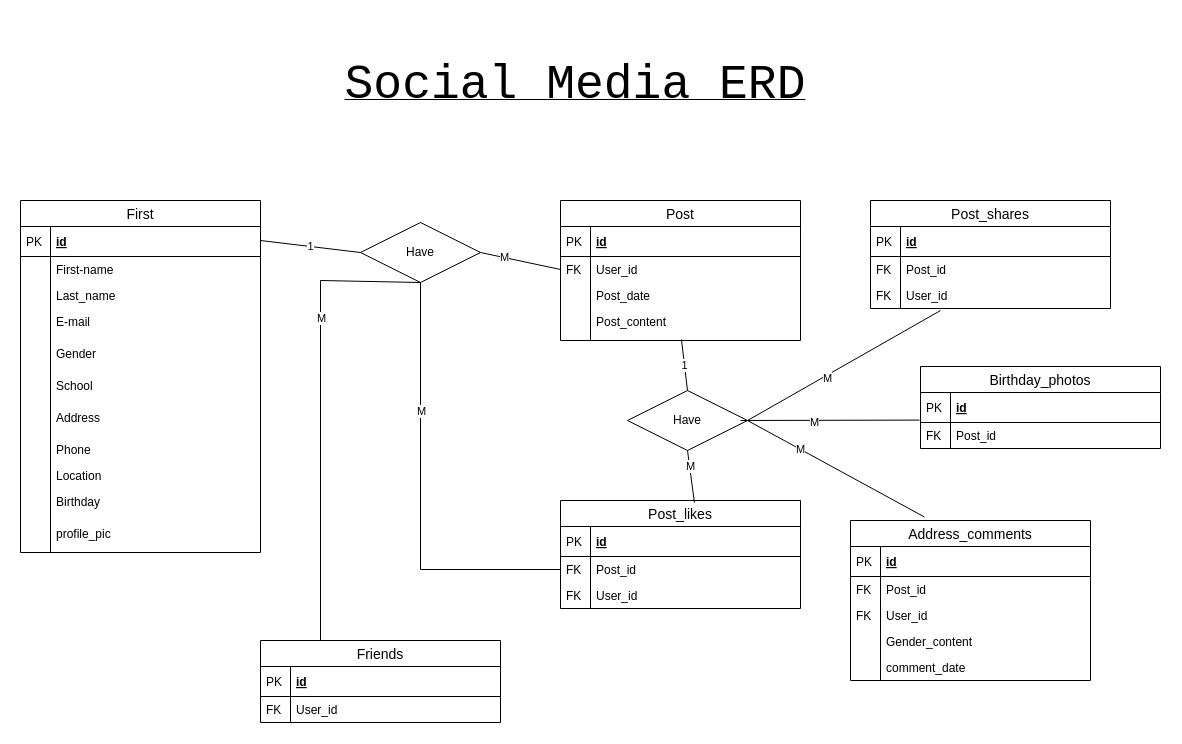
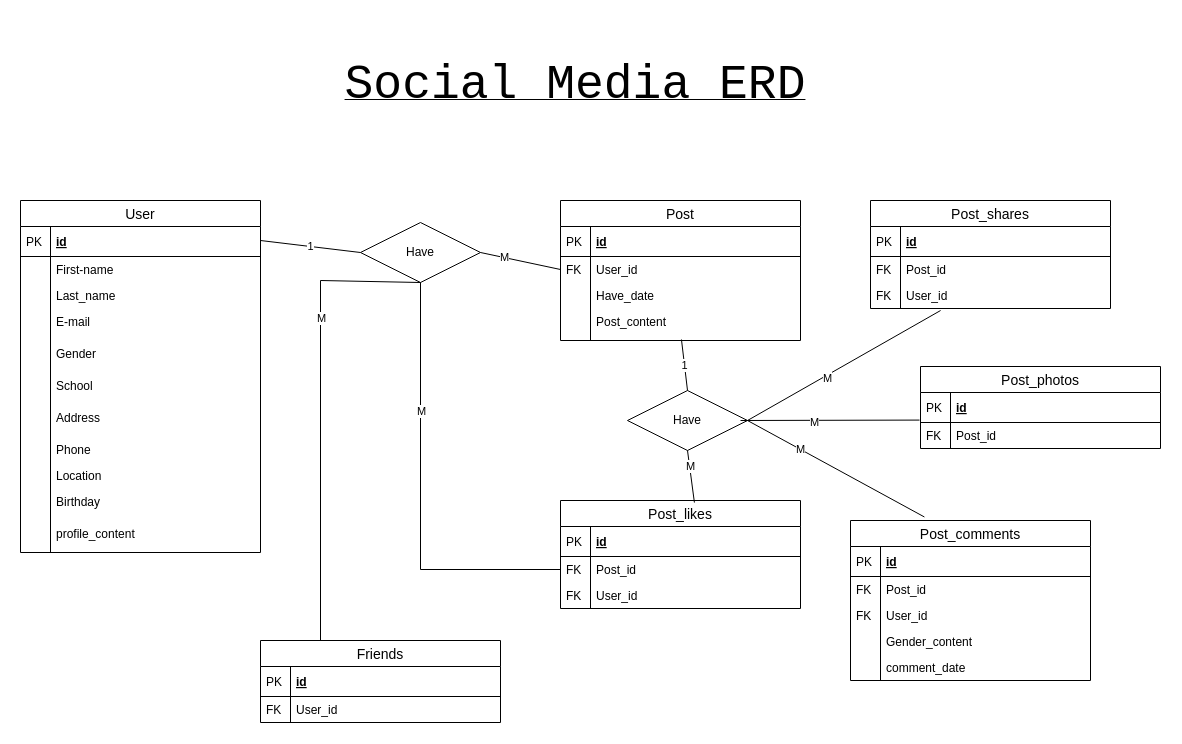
(140, 214) -> (140, 214)
(626, 296) -> (626, 296)
(1040, 380) -> (1040, 380)
(88, 534) -> (103, 534)
(970, 534) -> (970, 534)
